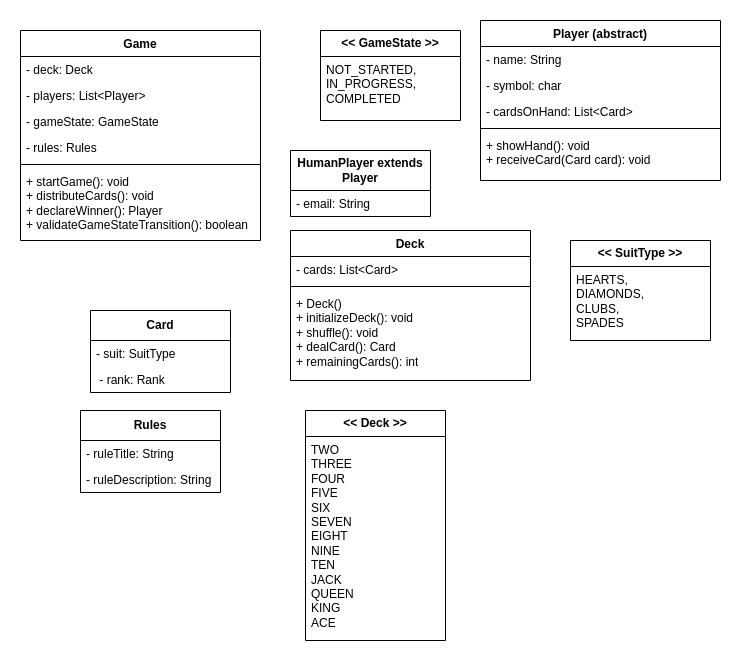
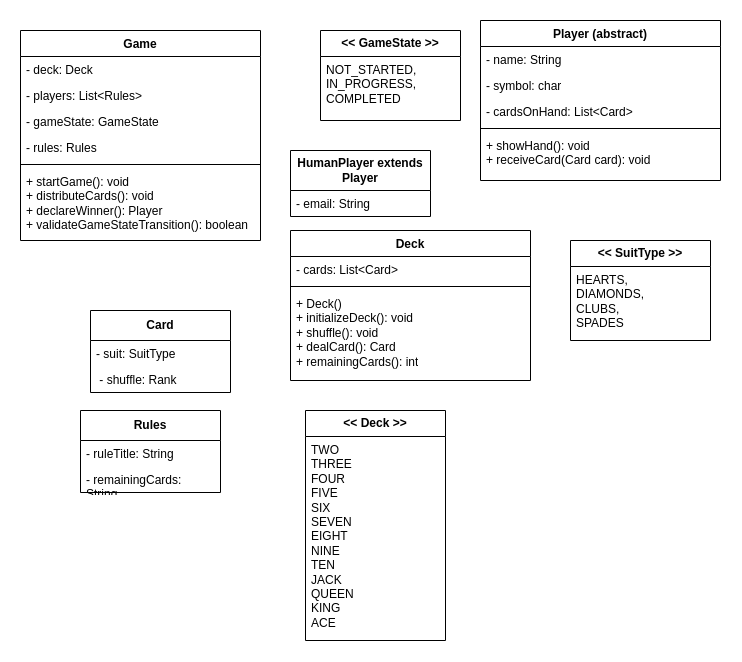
(94, 97) -> (91, 97)
(132, 381) -> (141, 381)
(152, 488) -> (152, 488)
